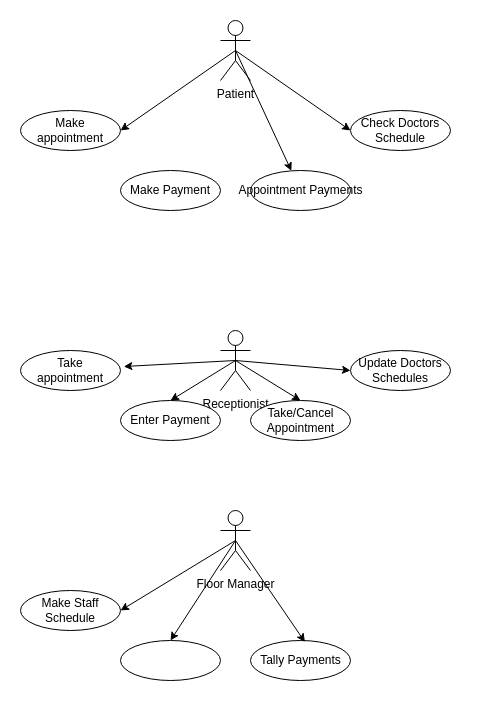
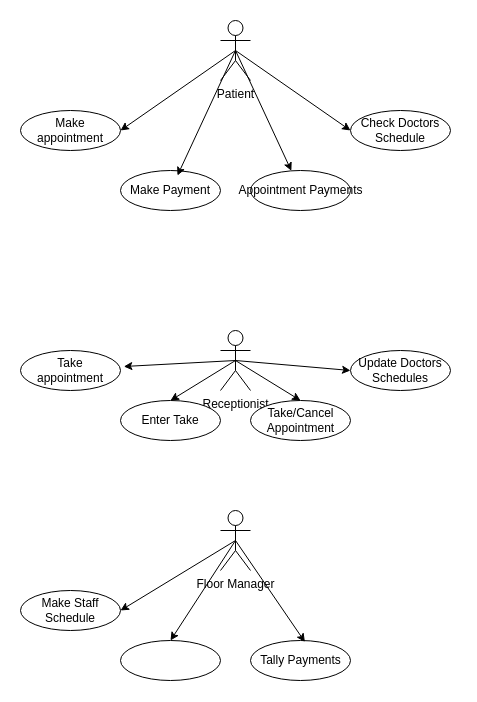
none -> (201, 125)
(171, 421) -> (171, 421)
